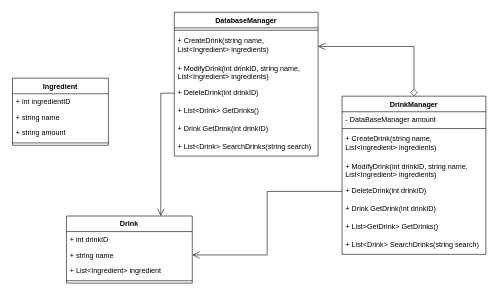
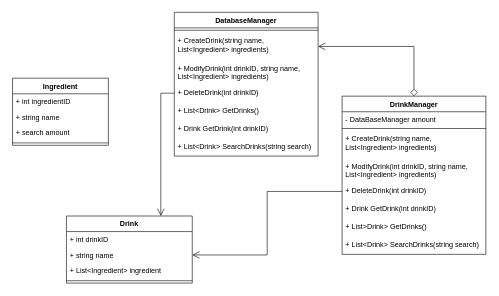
(43, 133) -> (44, 133)
(397, 227) -> (391, 227)
